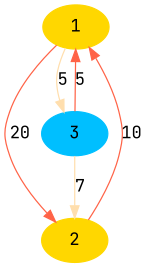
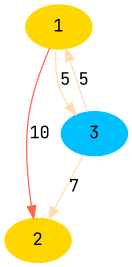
(75, 87) -> (79, 86)
(20, 134) -> (40, 134)
(122, 140) -> none
